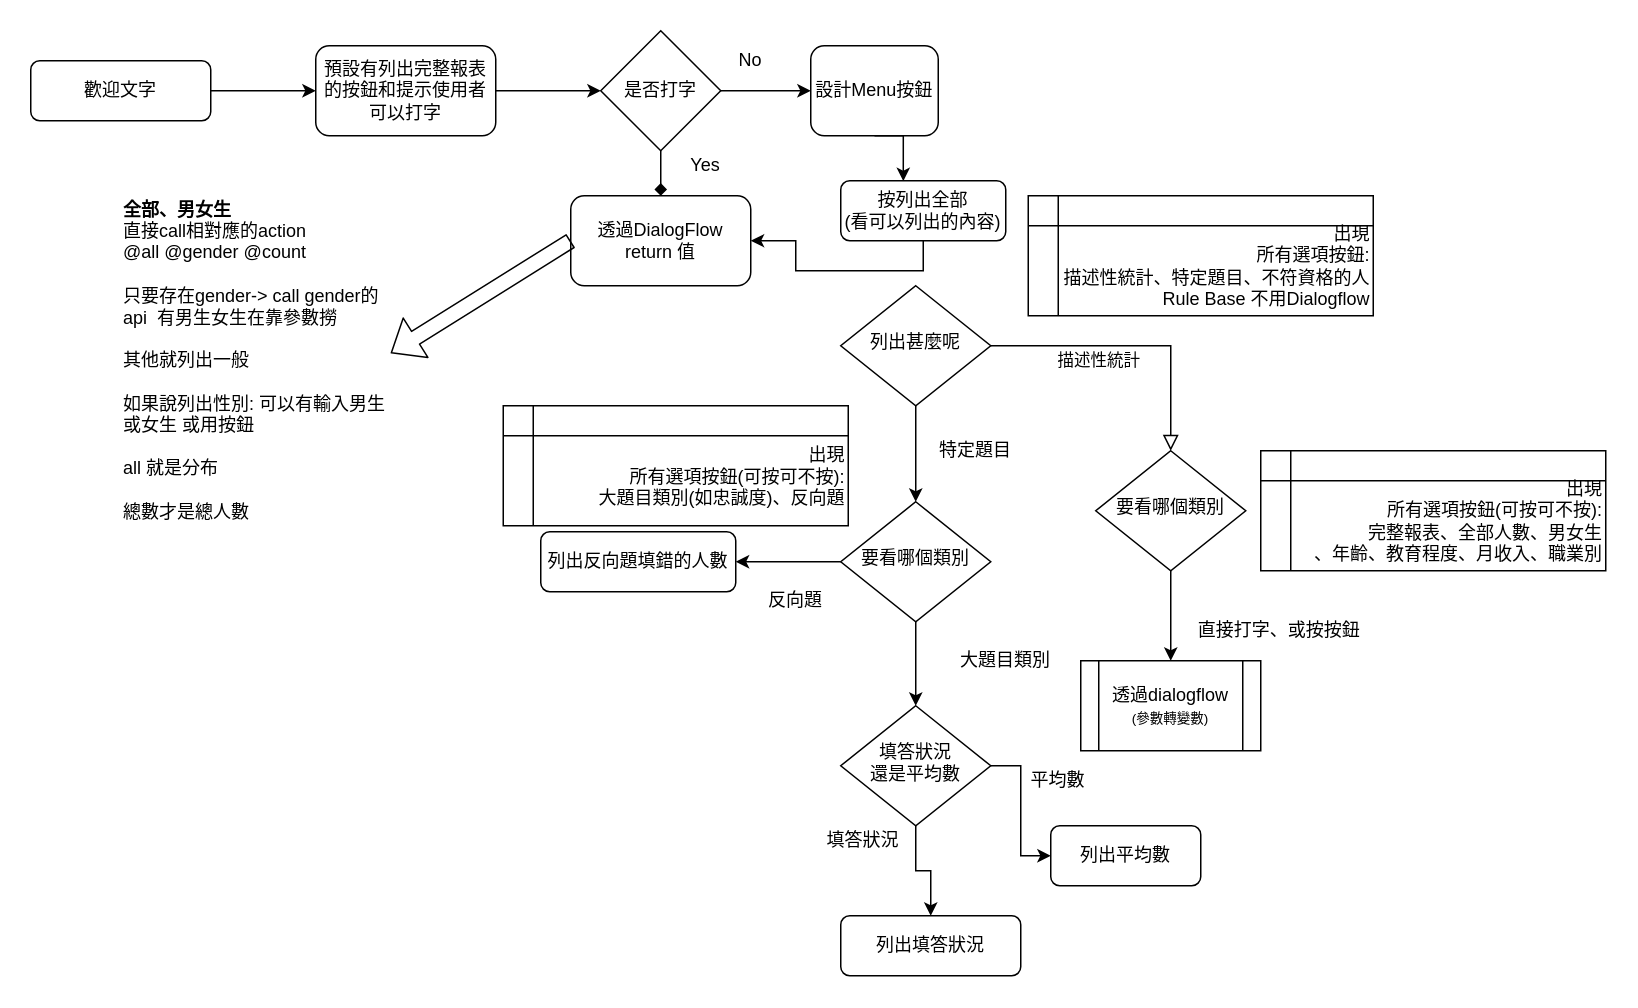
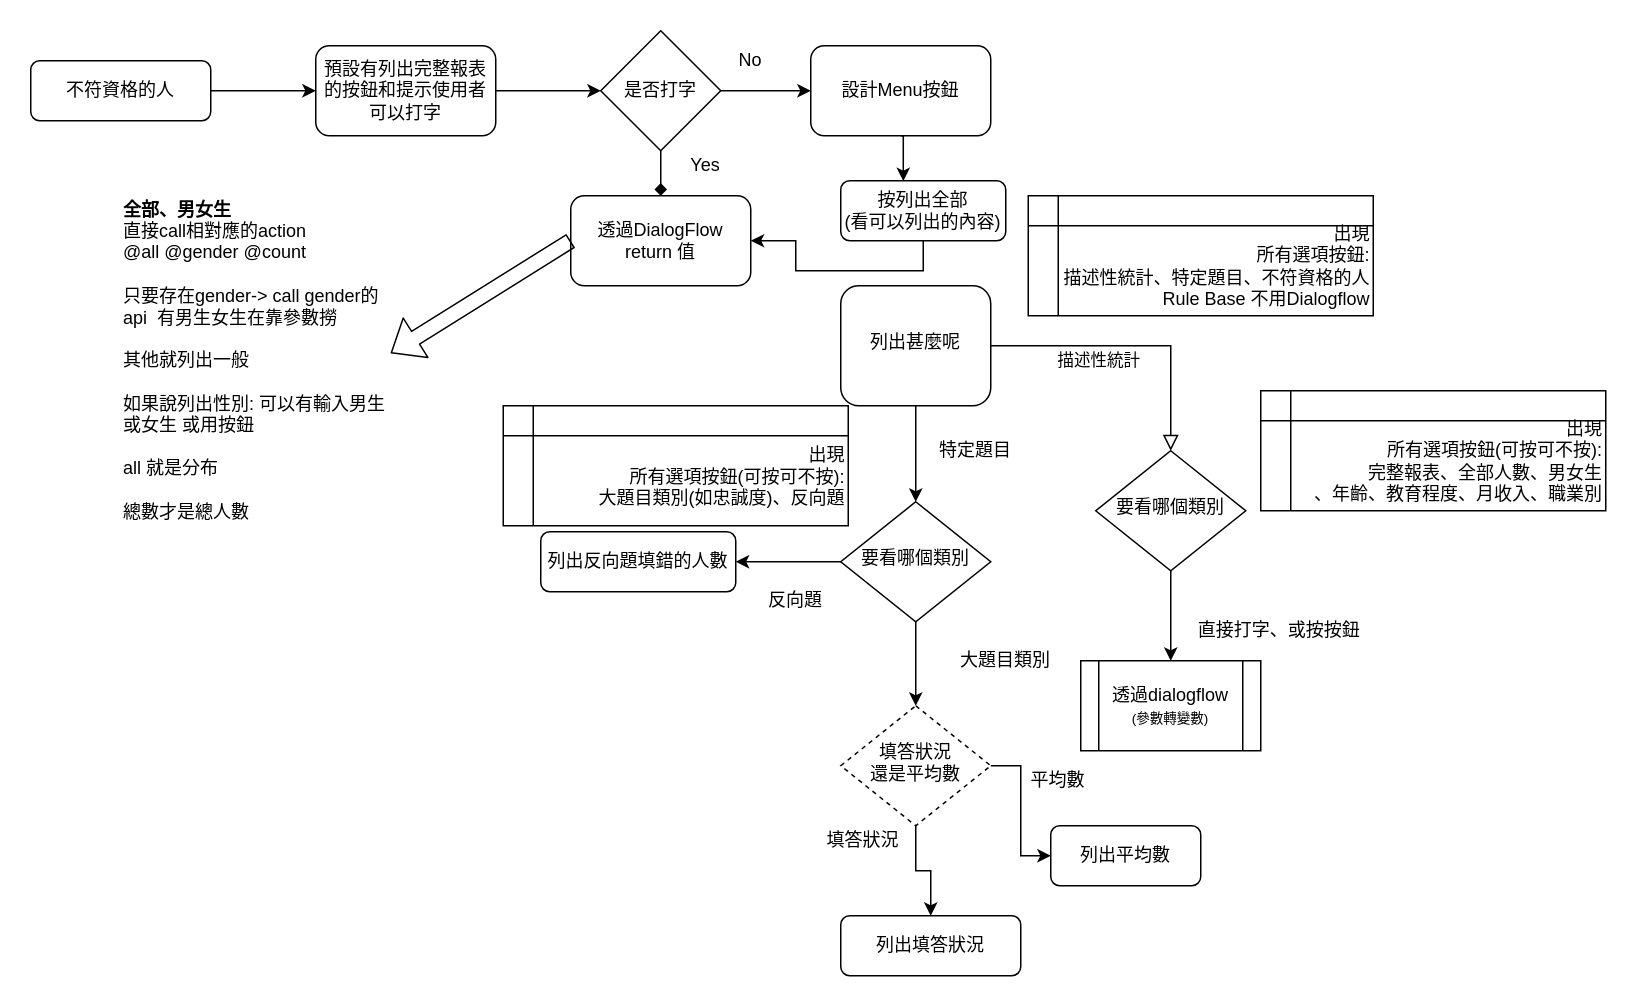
(121, 91) -> (121, 91)
(875, 91) -> (901, 91)
(916, 346) -> (916, 346)
(1433, 511) -> (1433, 451)
(916, 766) -> (916, 766)
